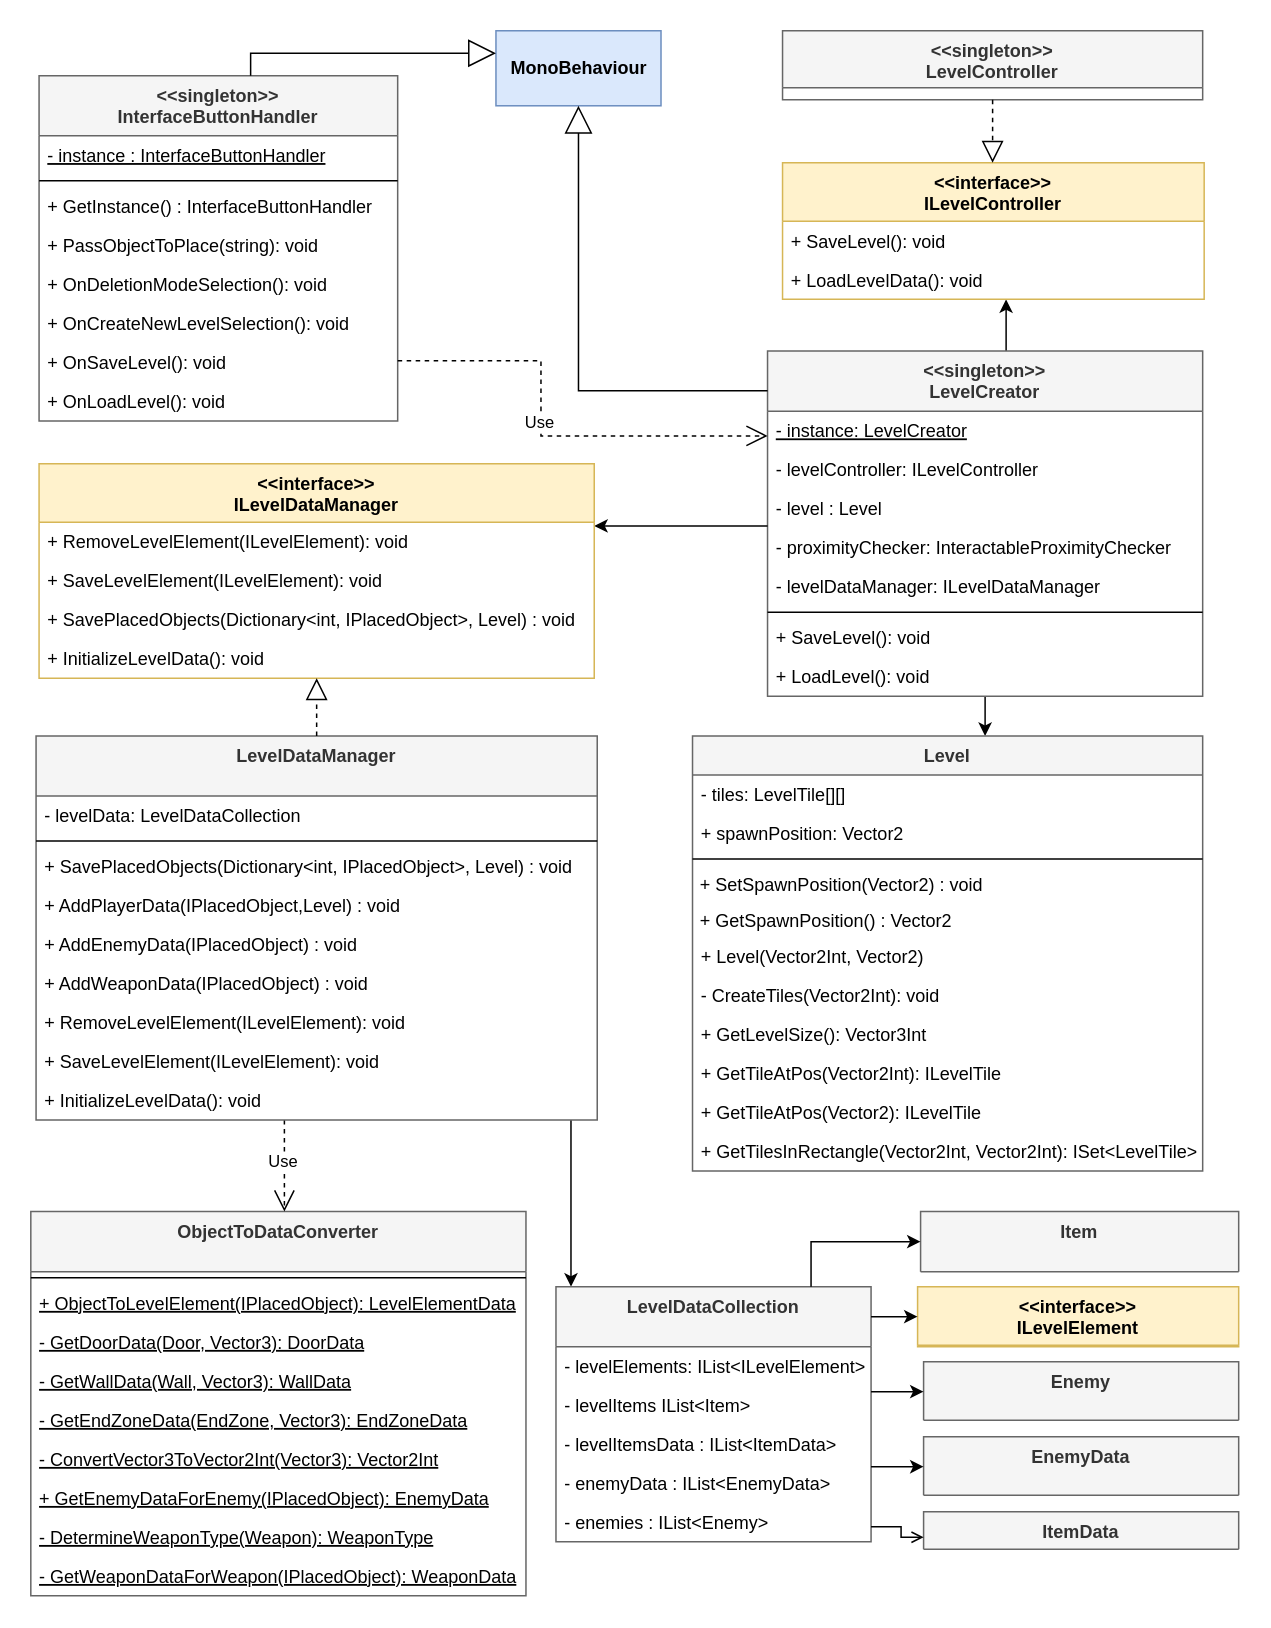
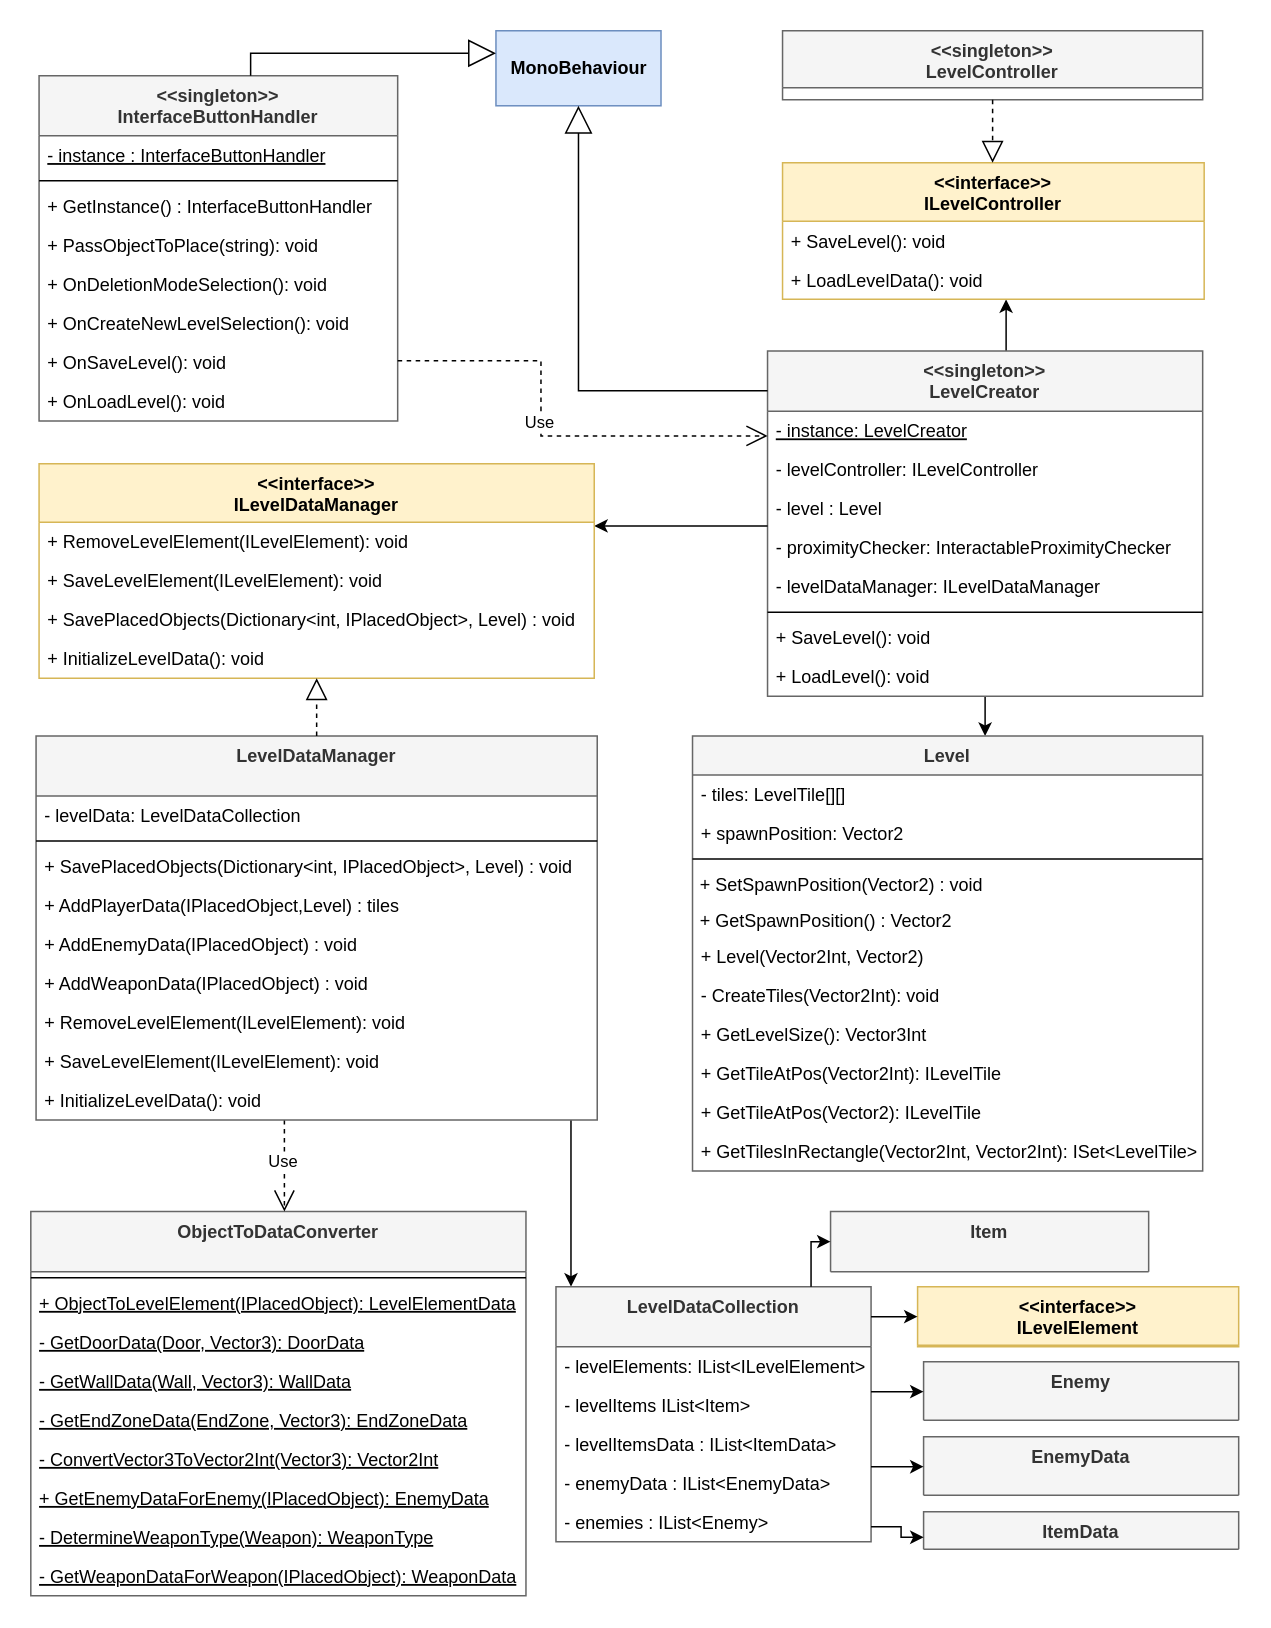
(240, 906) -> (243, 906)
(1079, 1241) -> (989, 1241)
(914, 1537) -> (912, 1537)
